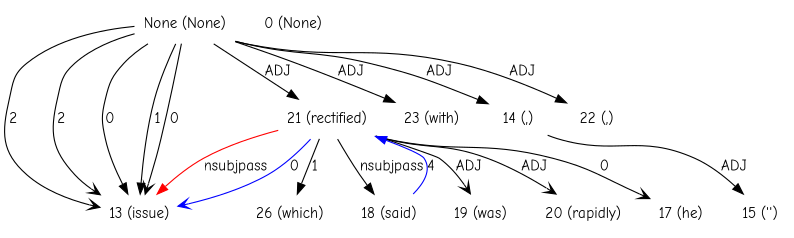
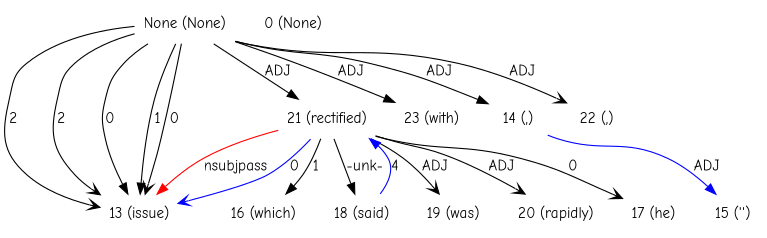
(399, 54) -> (399, 54)
(646, 146) -> (632, 148)
(392, 166) -> (365, 166)
(290, 214) -> (264, 214)
